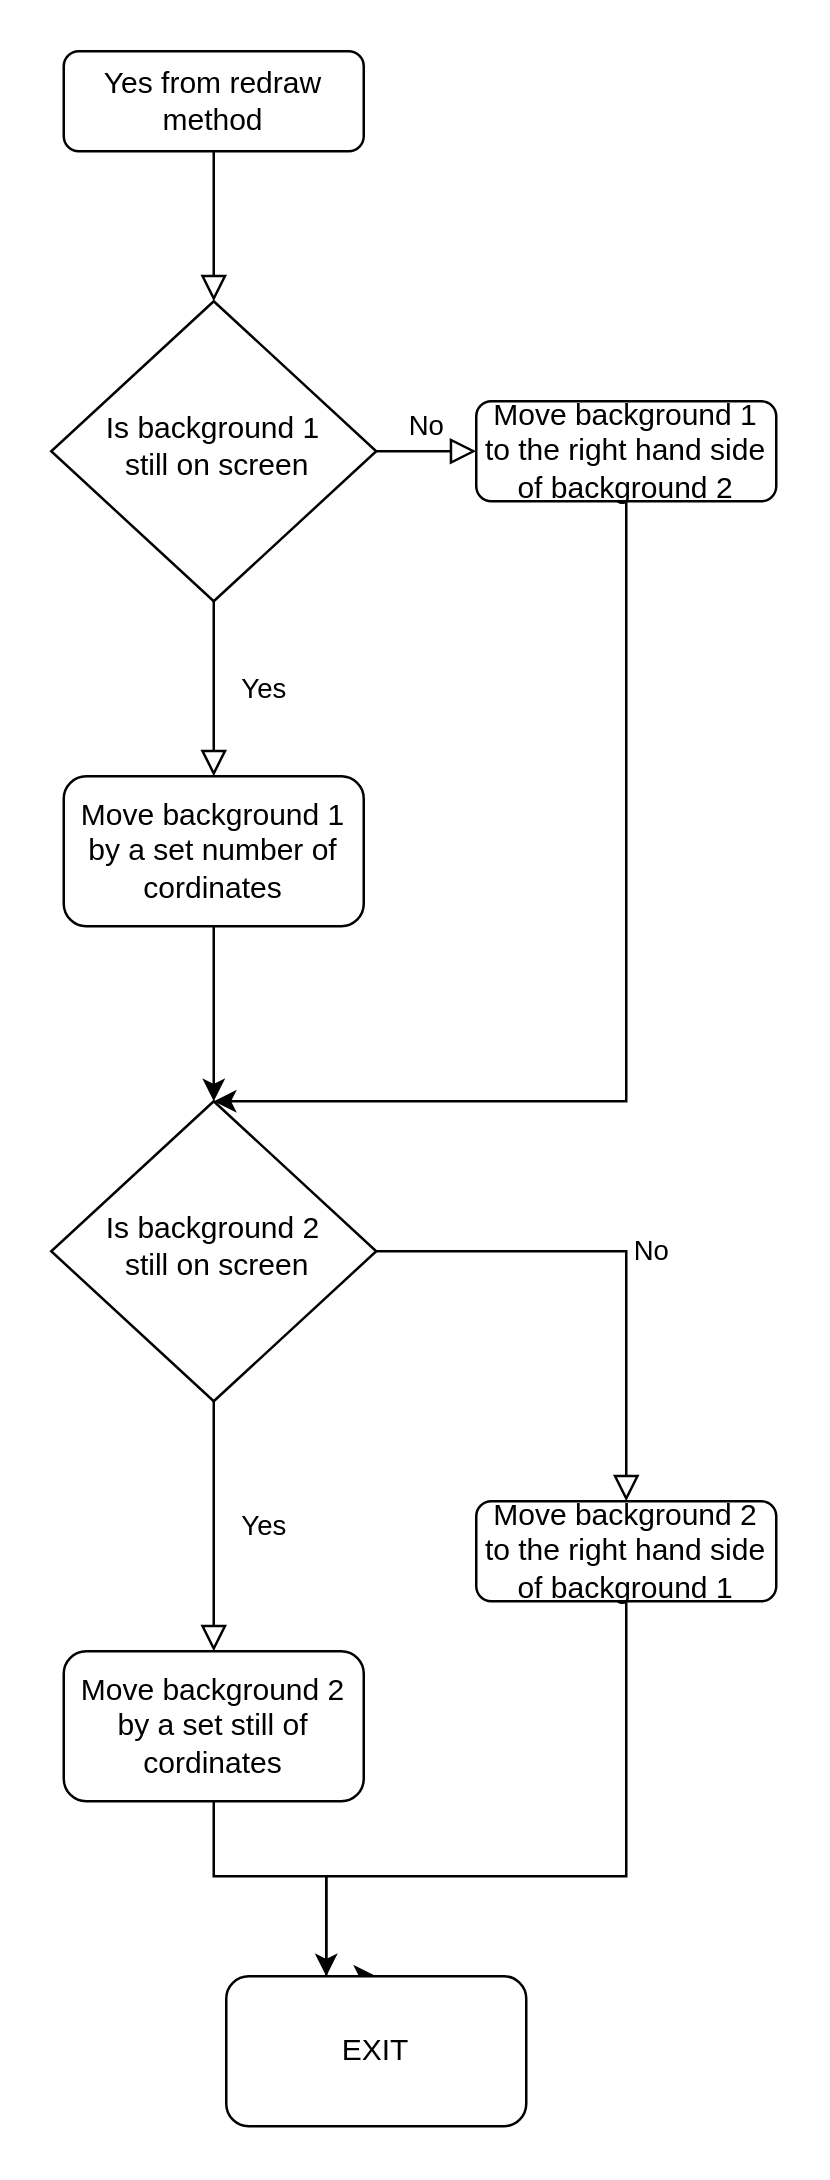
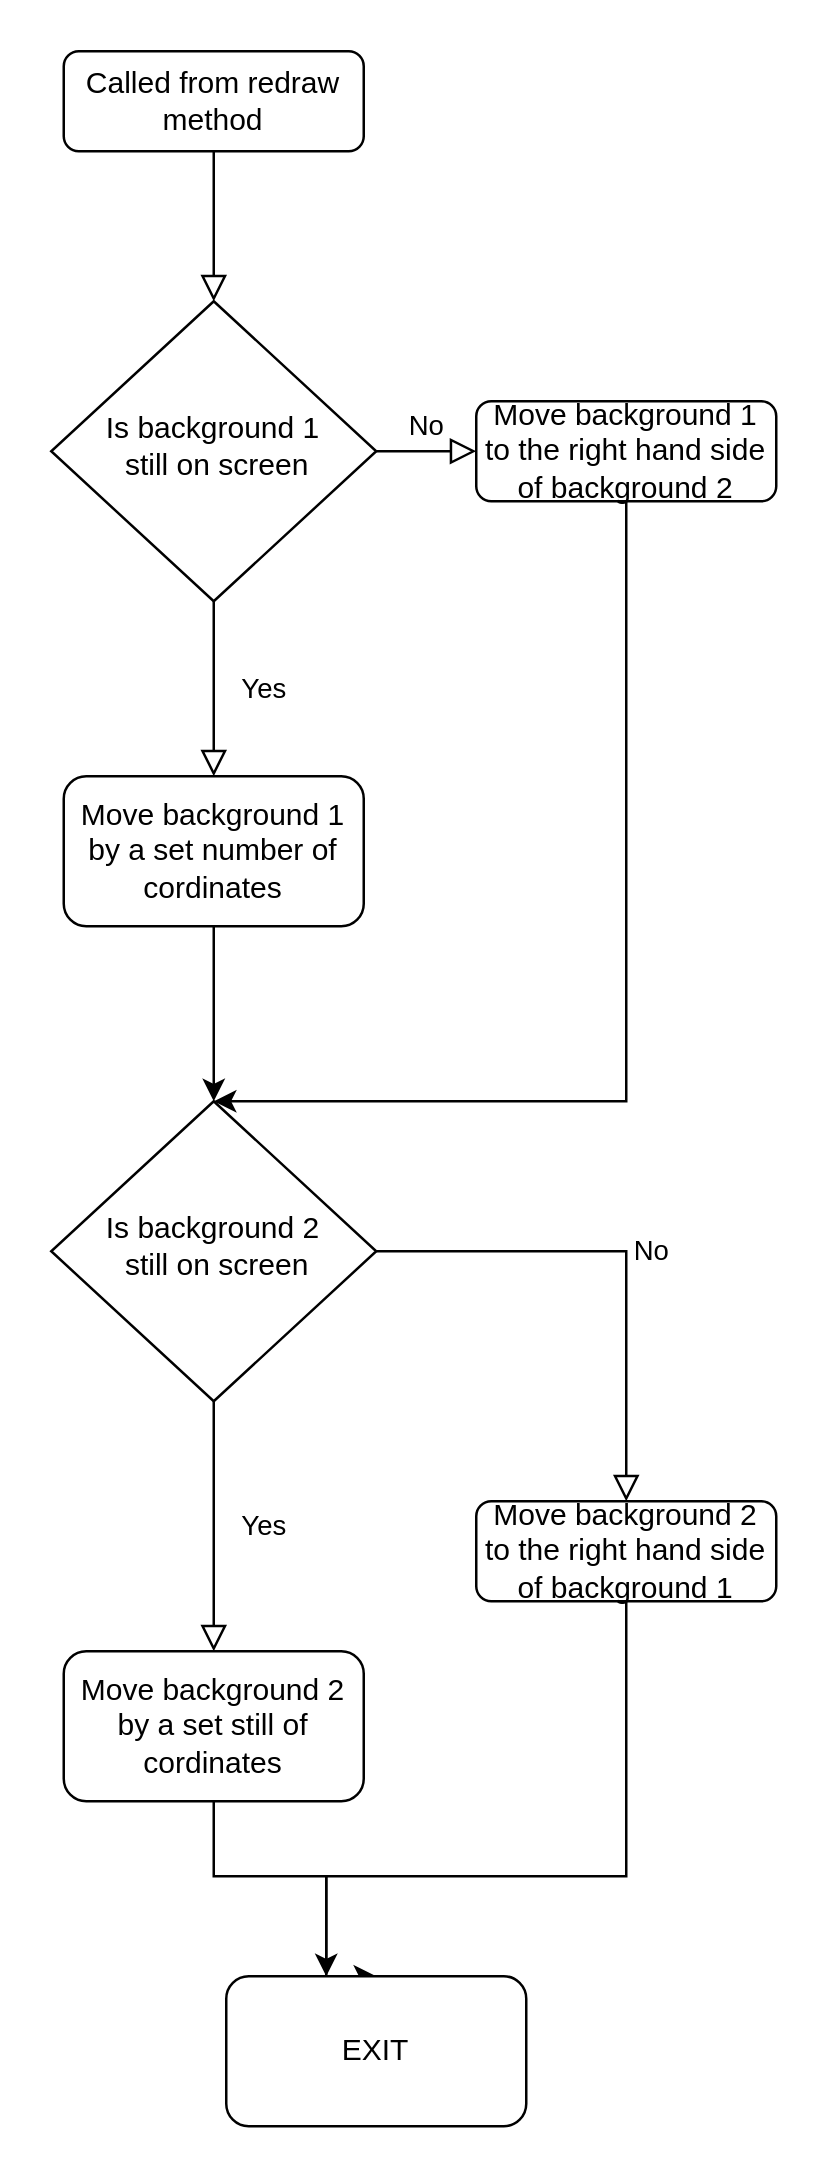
(214, 101) -> (214, 101)
